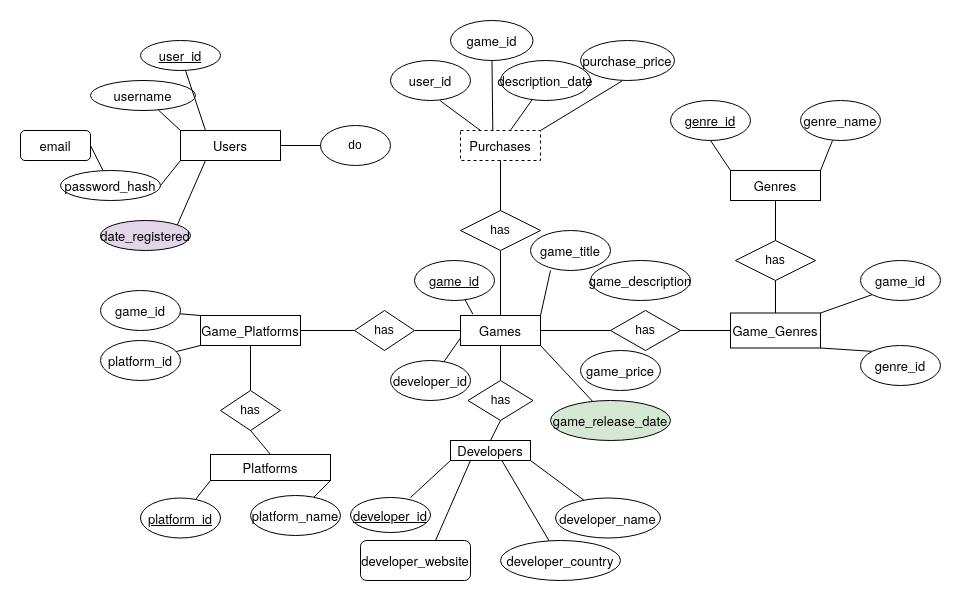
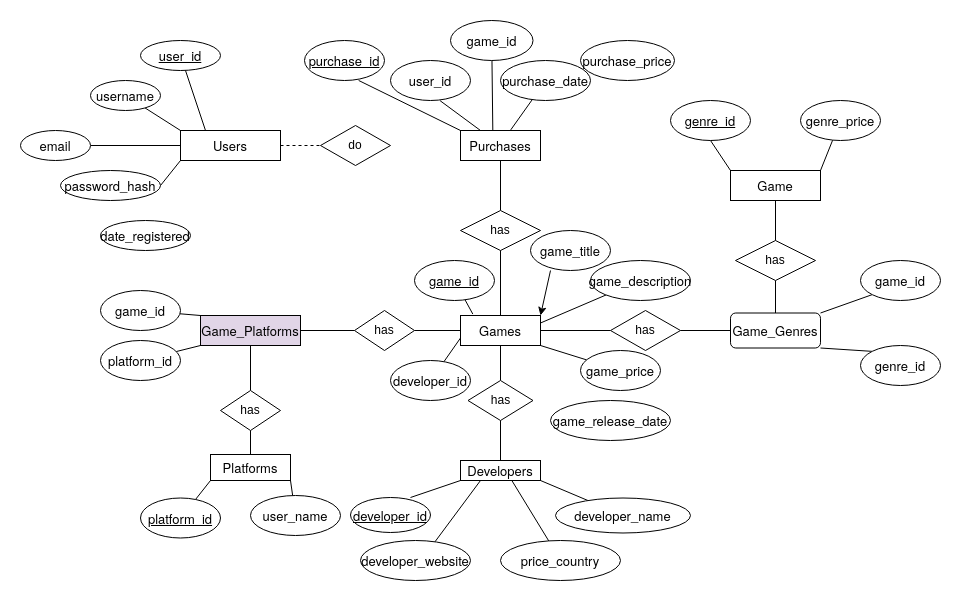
none -> (345, 61)
(546, 81) -> (546, 81)
(143, 96) -> (126, 96)
none -> (409, 105)
(582, 105) -> none
(841, 121) -> (841, 121)
(56, 146) -> (56, 146)
(301, 146) -> (301, 146)
(356, 146) -> (356, 146)
(501, 146) -> (501, 146)
(97, 158) -> (136, 146)
(776, 186) -> (776, 186)
(191, 193) -> none
(146, 236) -> (146, 236)
none -> (573, 309)
(542, 310) -> (542, 307)
(251, 331) -> (251, 331)
(776, 331) -> (776, 331)
none -> (565, 353)
(567, 374) -> none
(611, 421) -> (611, 421)
(491, 451) -> (501, 471)
(271, 468) -> (251, 468)
(296, 516) -> (296, 516)
(608, 518) -> (623, 516)
(416, 561) -> (416, 561)
(561, 561) -> (561, 561)
